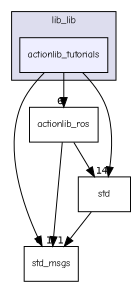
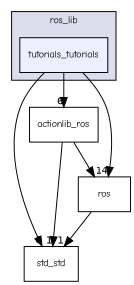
(64, 21) -> (64, 21)
(64, 55) -> (64, 55)
(104, 194) -> (104, 194)
(51, 264) -> (51, 264)
